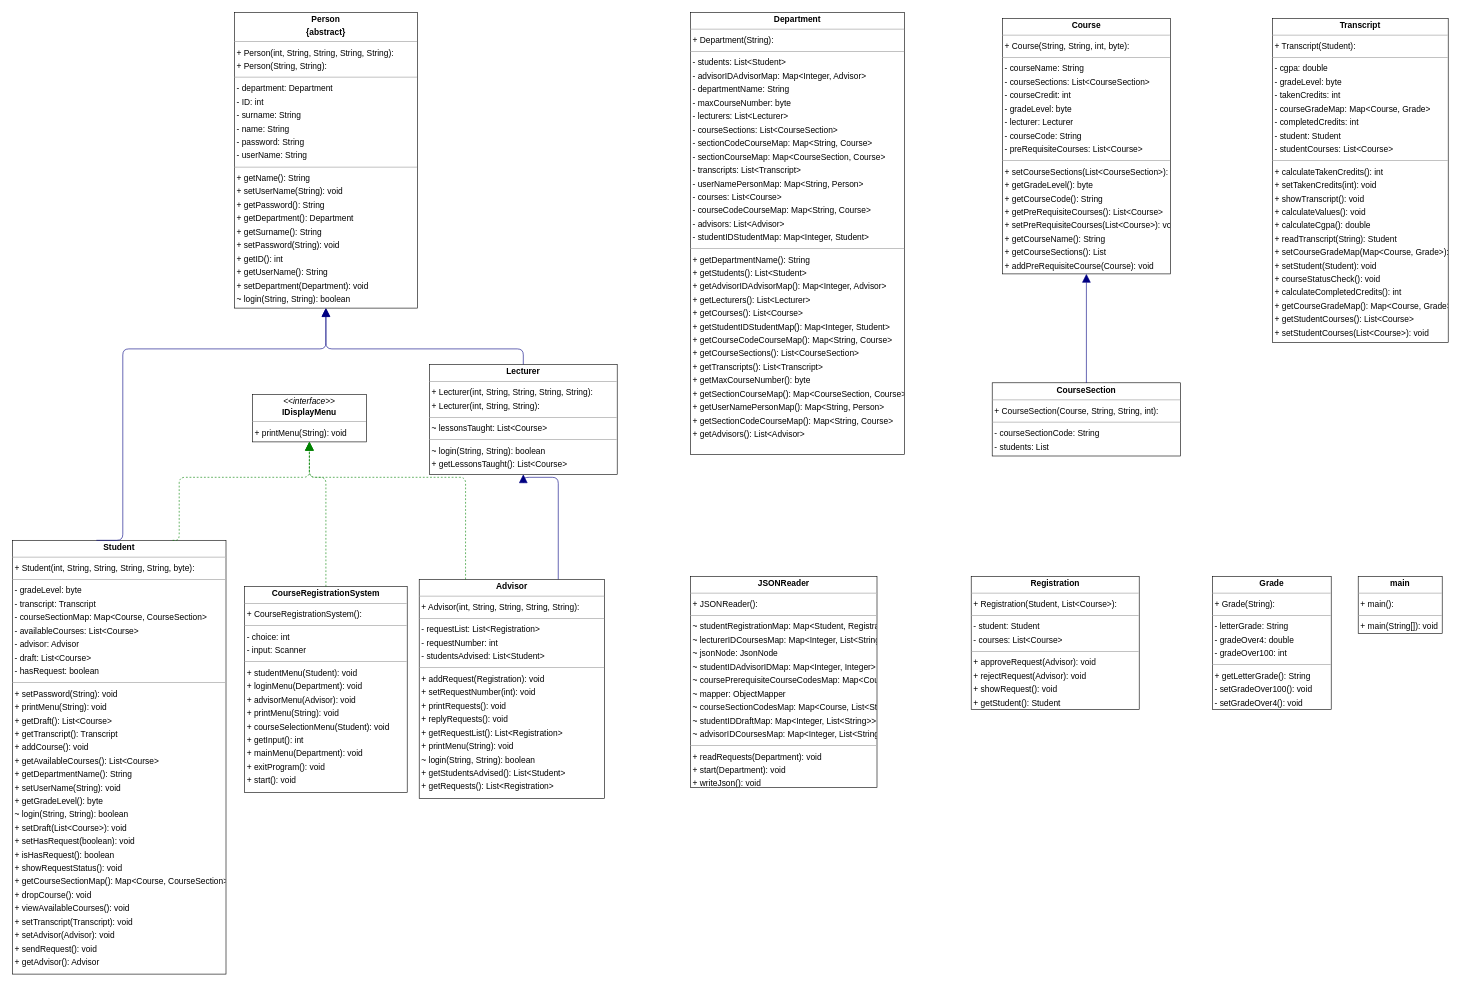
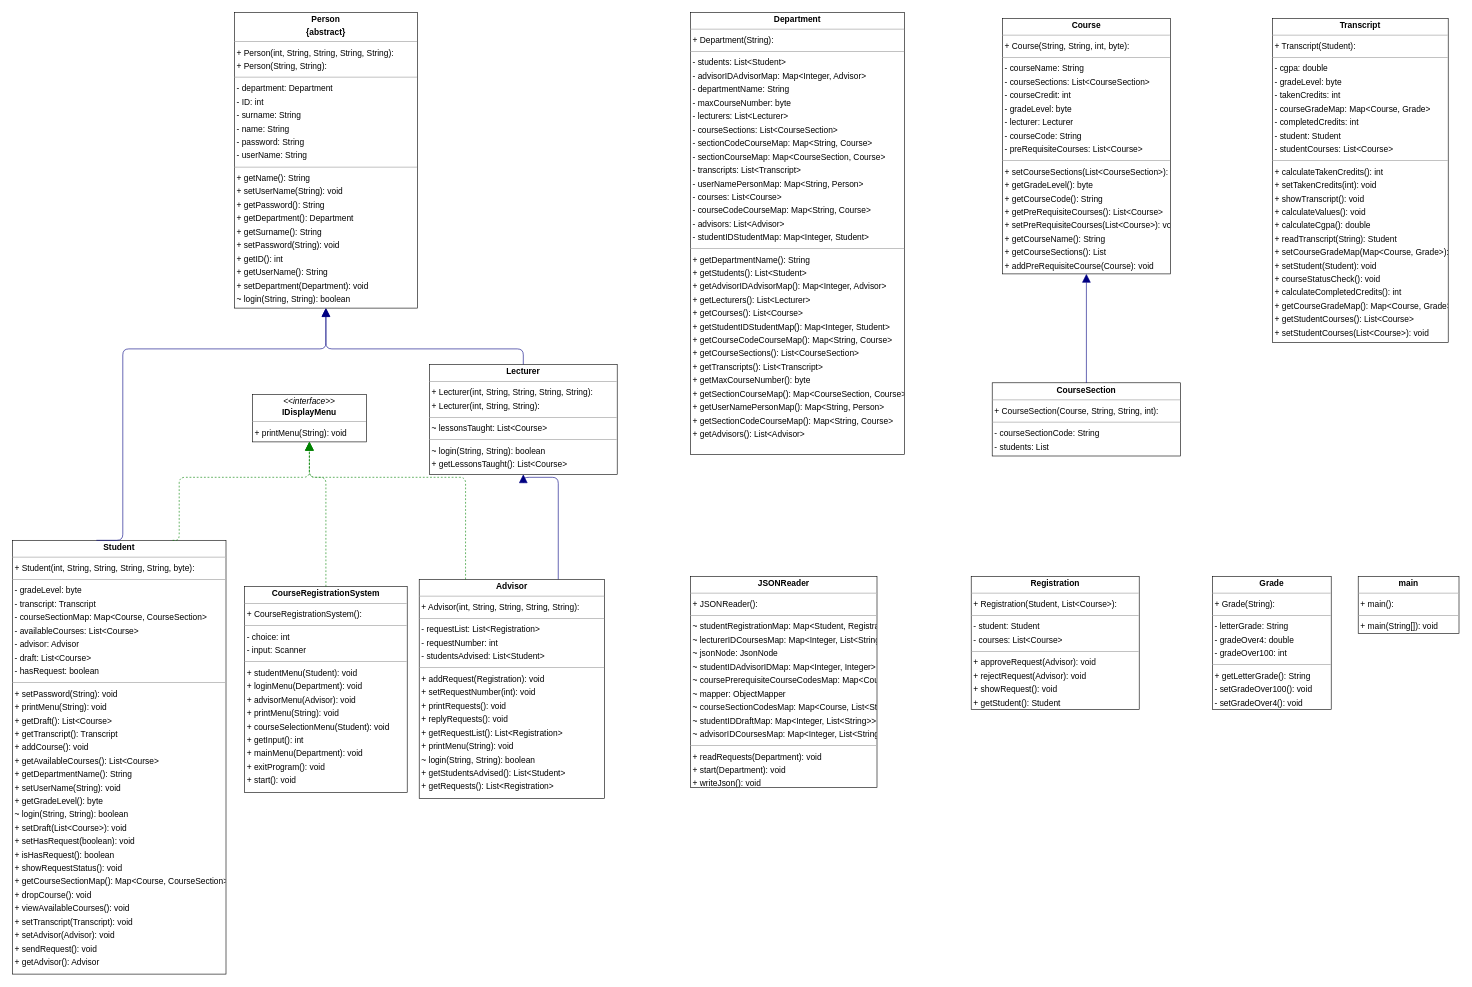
(1400, 605) -> (1409, 605)
